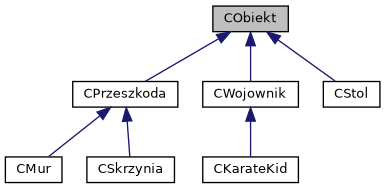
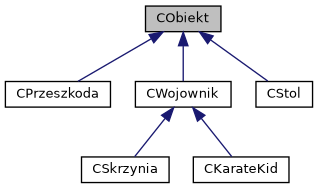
(128, 139) -> (150, 137)
(34, 170) -> none
